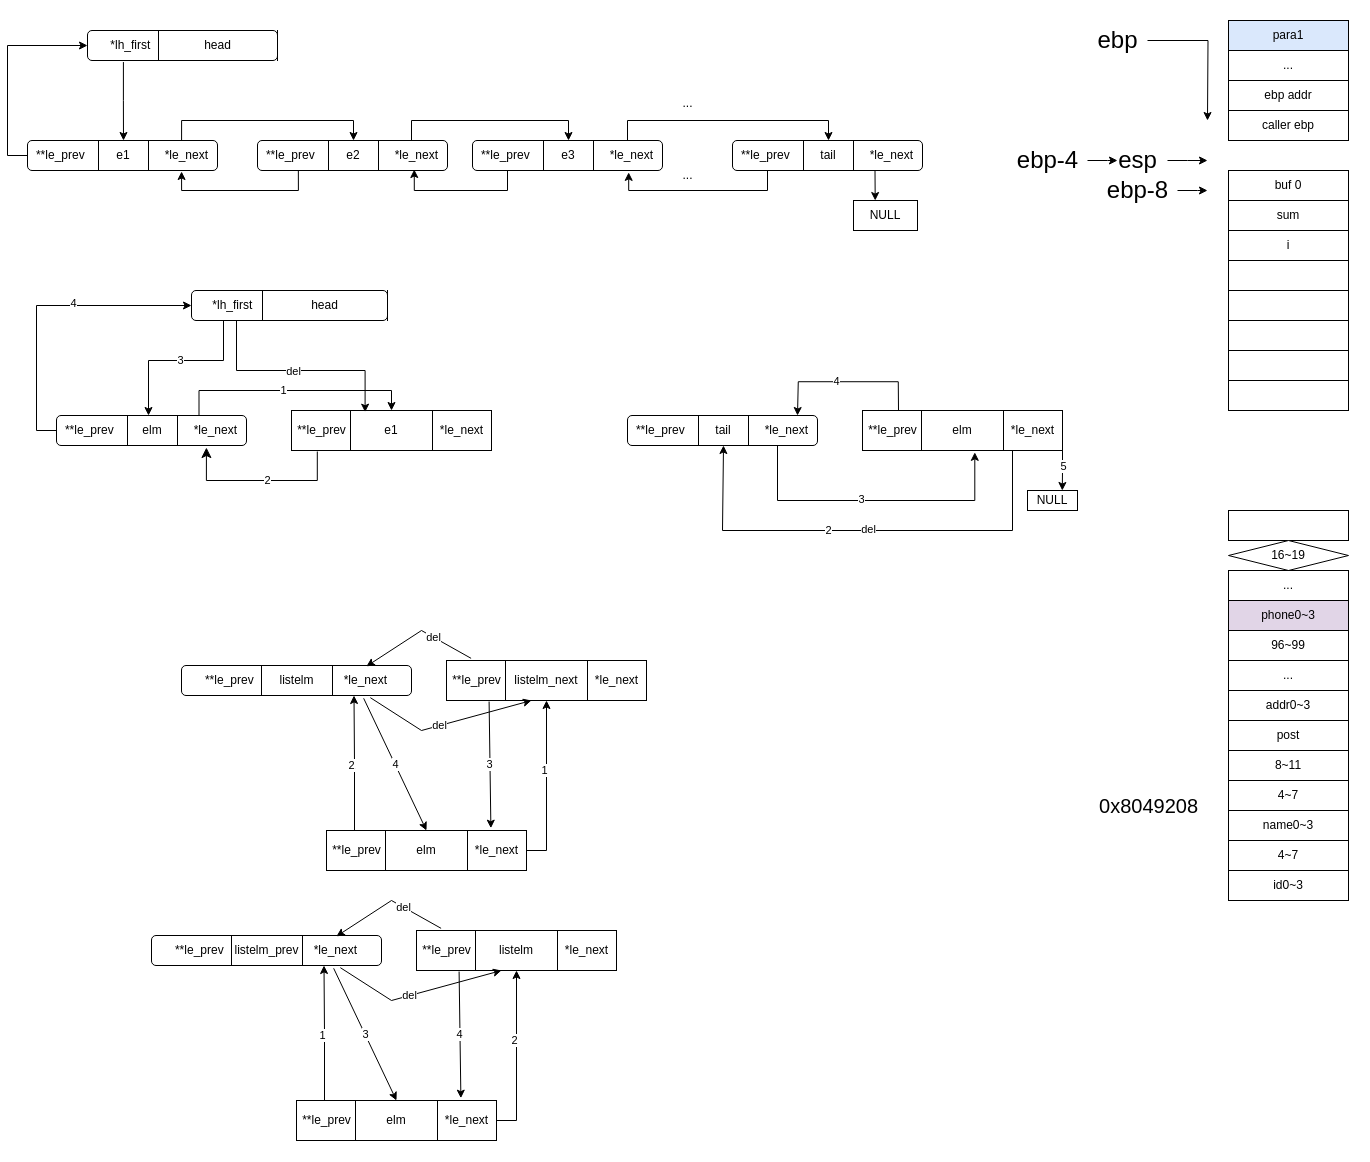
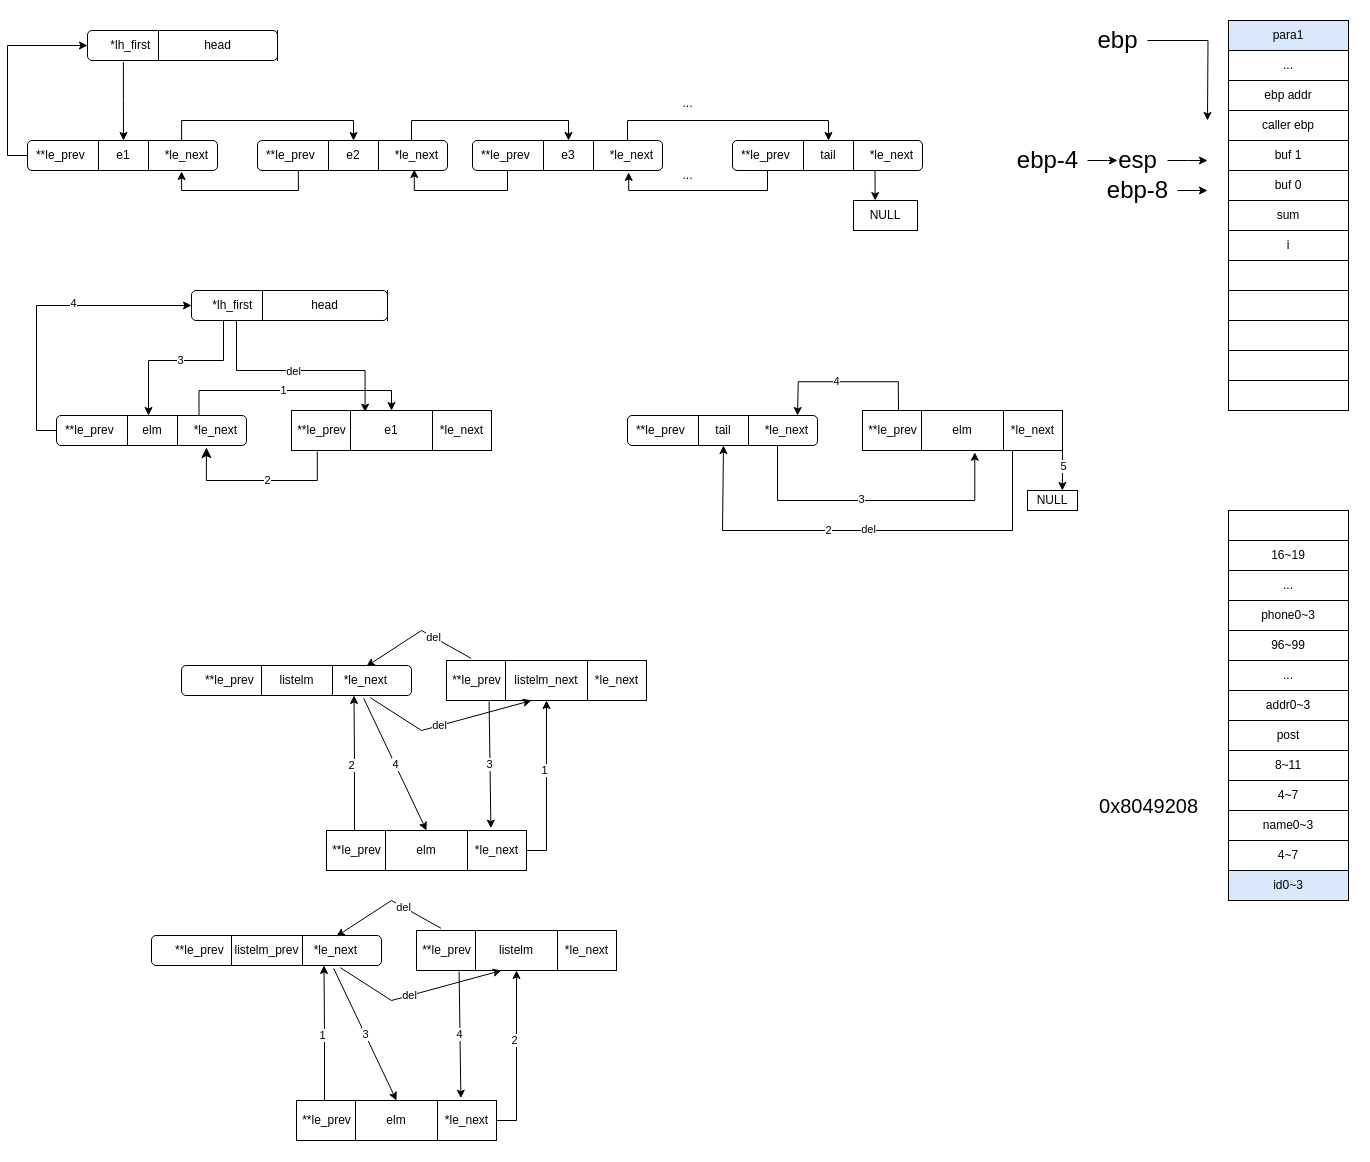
none -> (1289, 156)
(1289, 556) -> (1289, 556)
(1289, 616) -> (1289, 616)
(1289, 886) -> (1289, 886)
